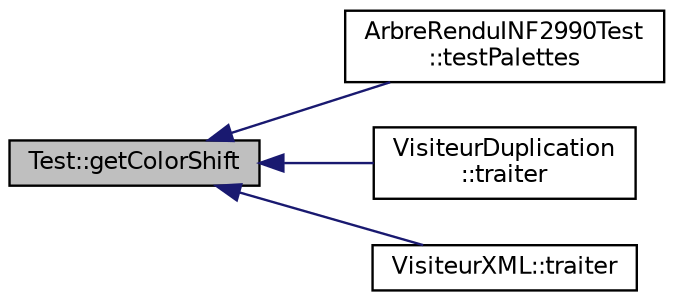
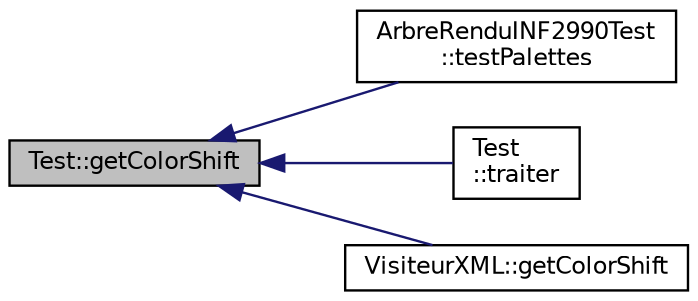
(505, 163) -> (517, 163)
(505, 268) -> (517, 268)
